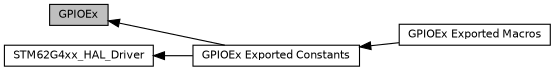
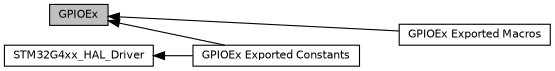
(385, 44) -> (259, 24)
(79, 56) -> (79, 56)
